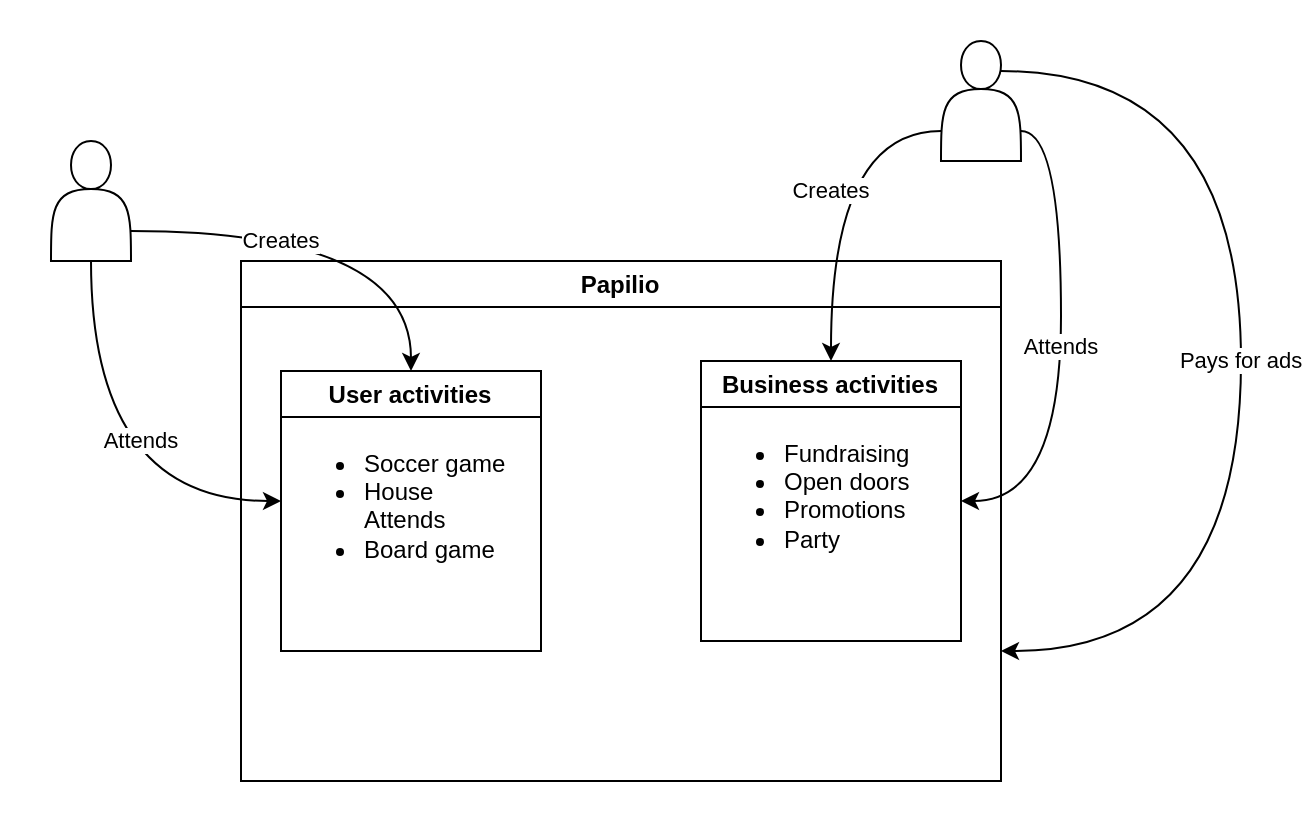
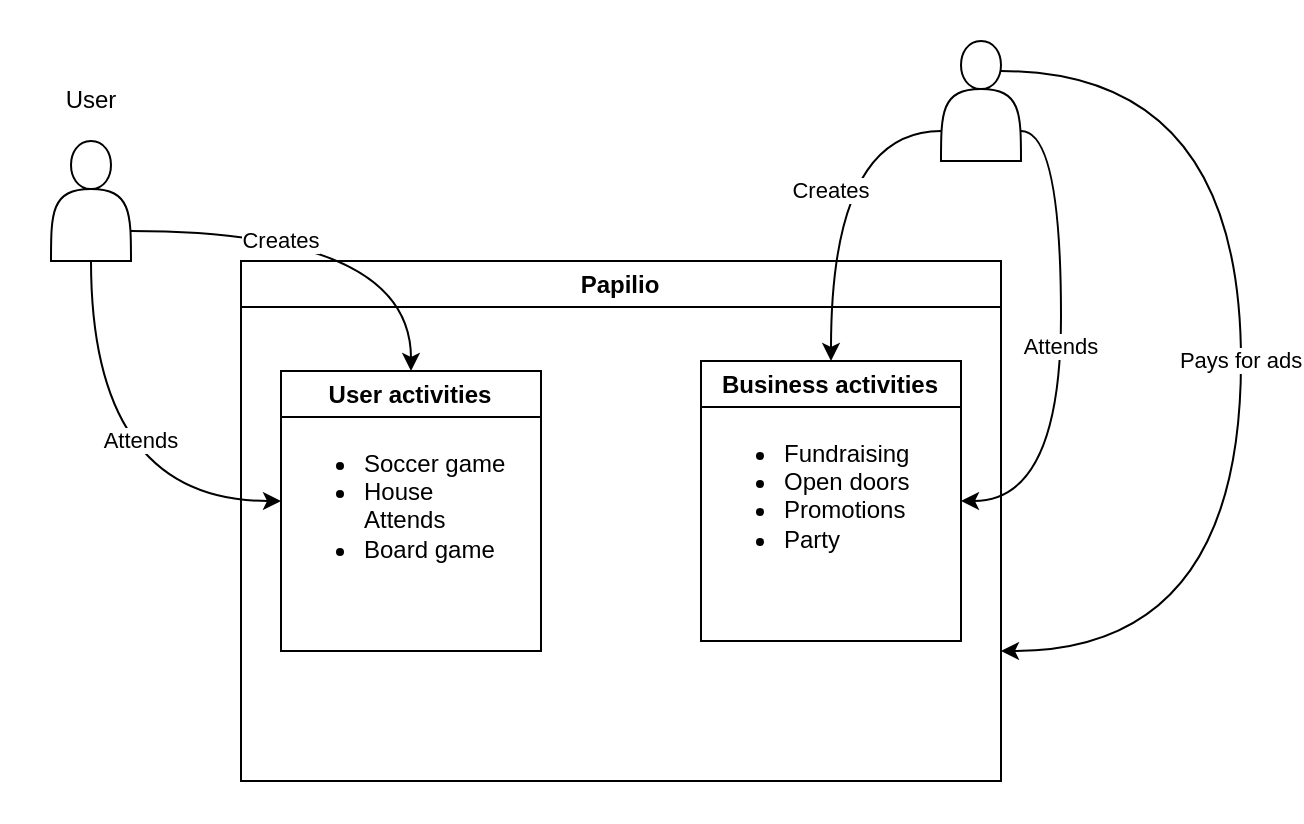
none -> (91, 101)
